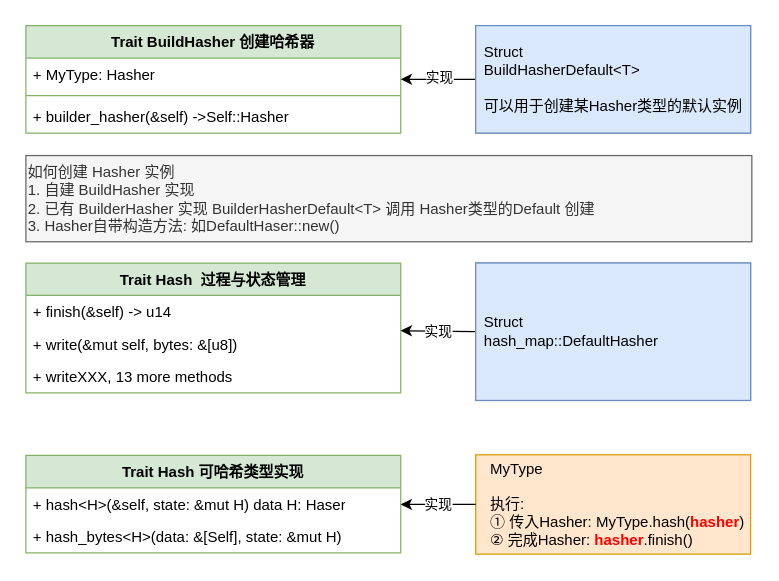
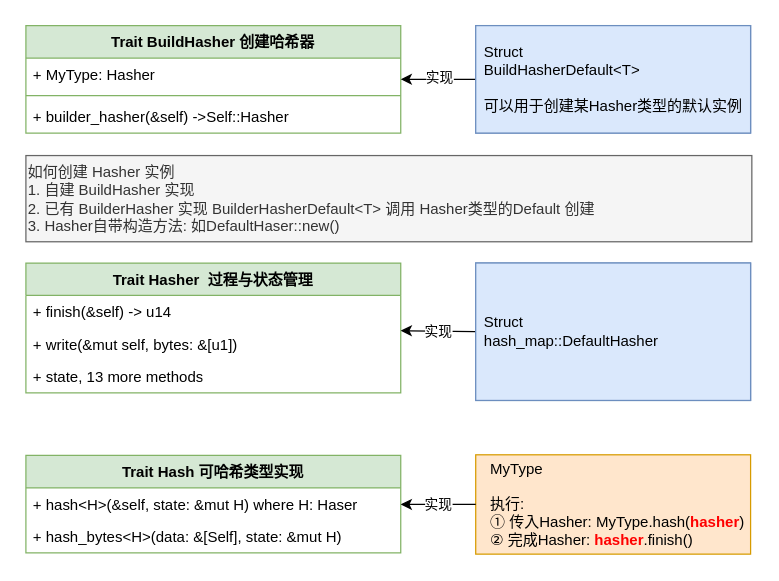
(213, 281) -> (213, 281)
(154, 346) -> (154, 346)
(137, 378) -> (126, 378)
(203, 506) -> (207, 506)
